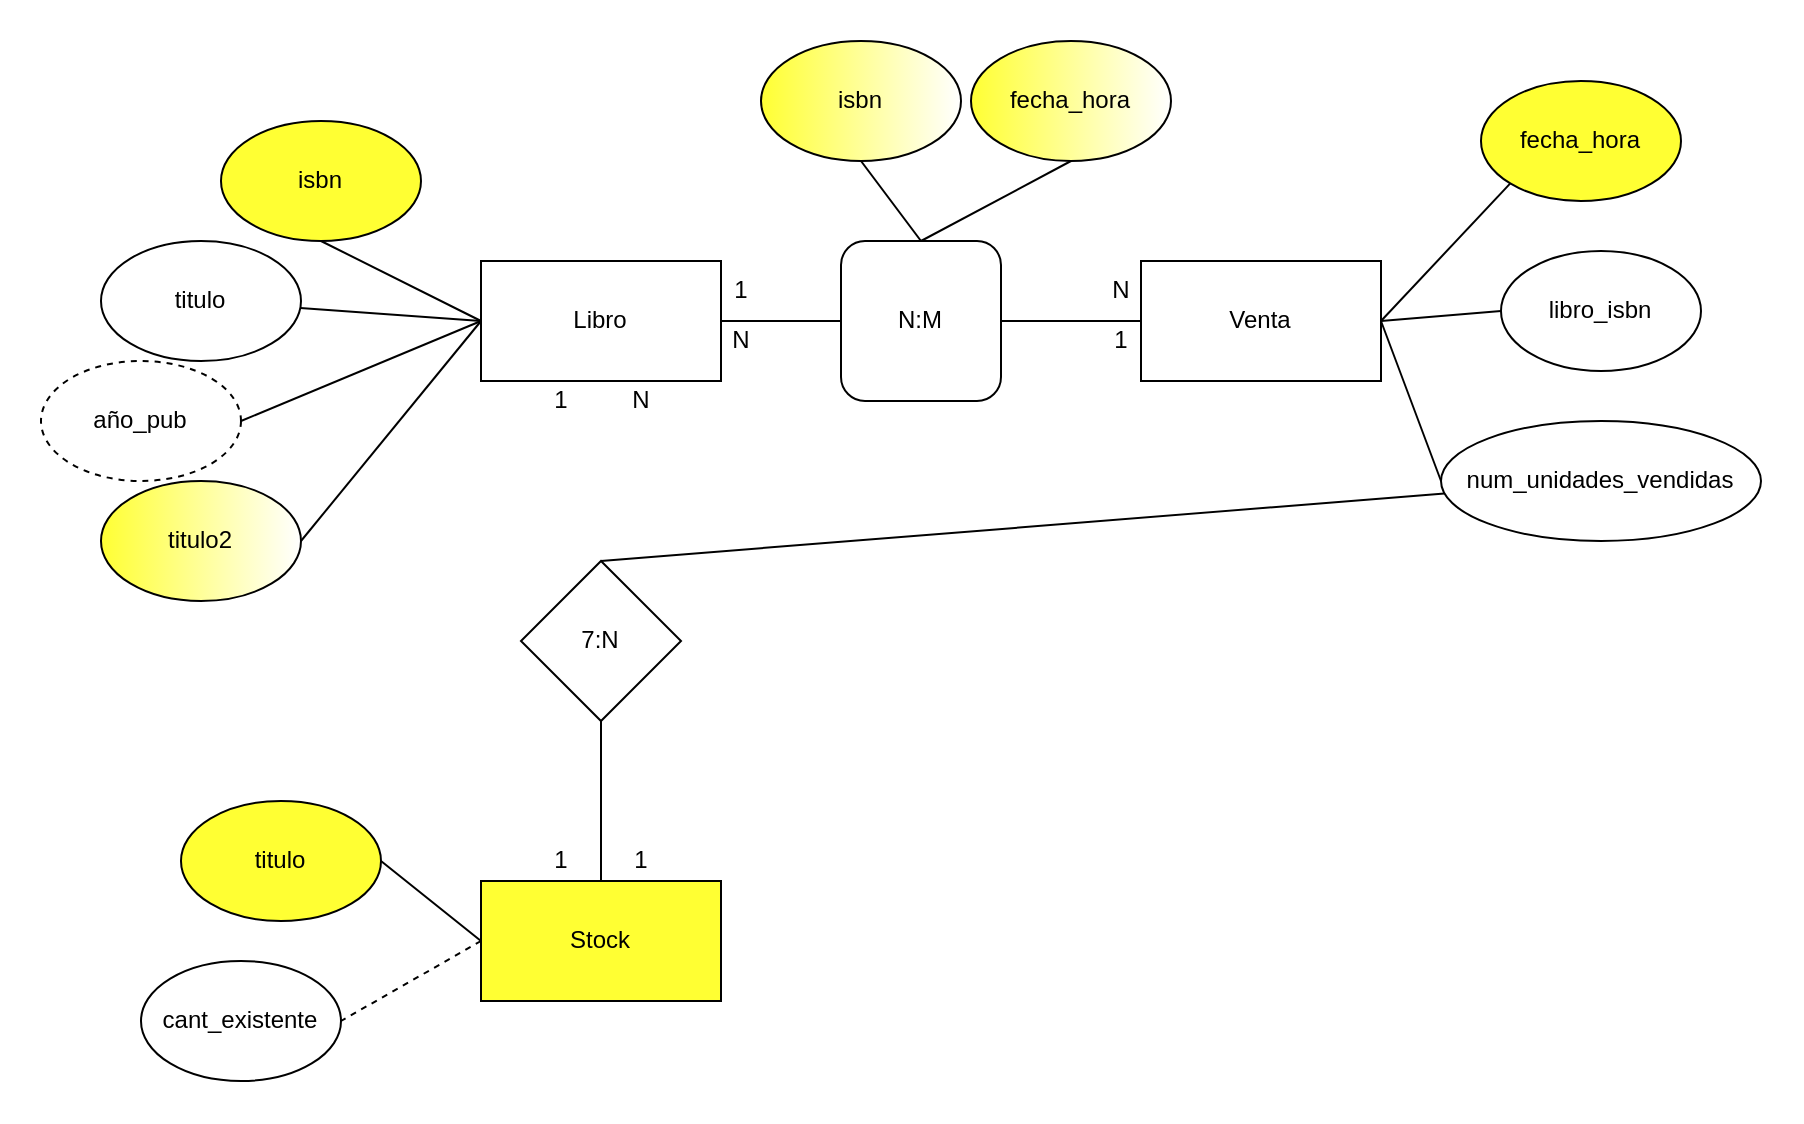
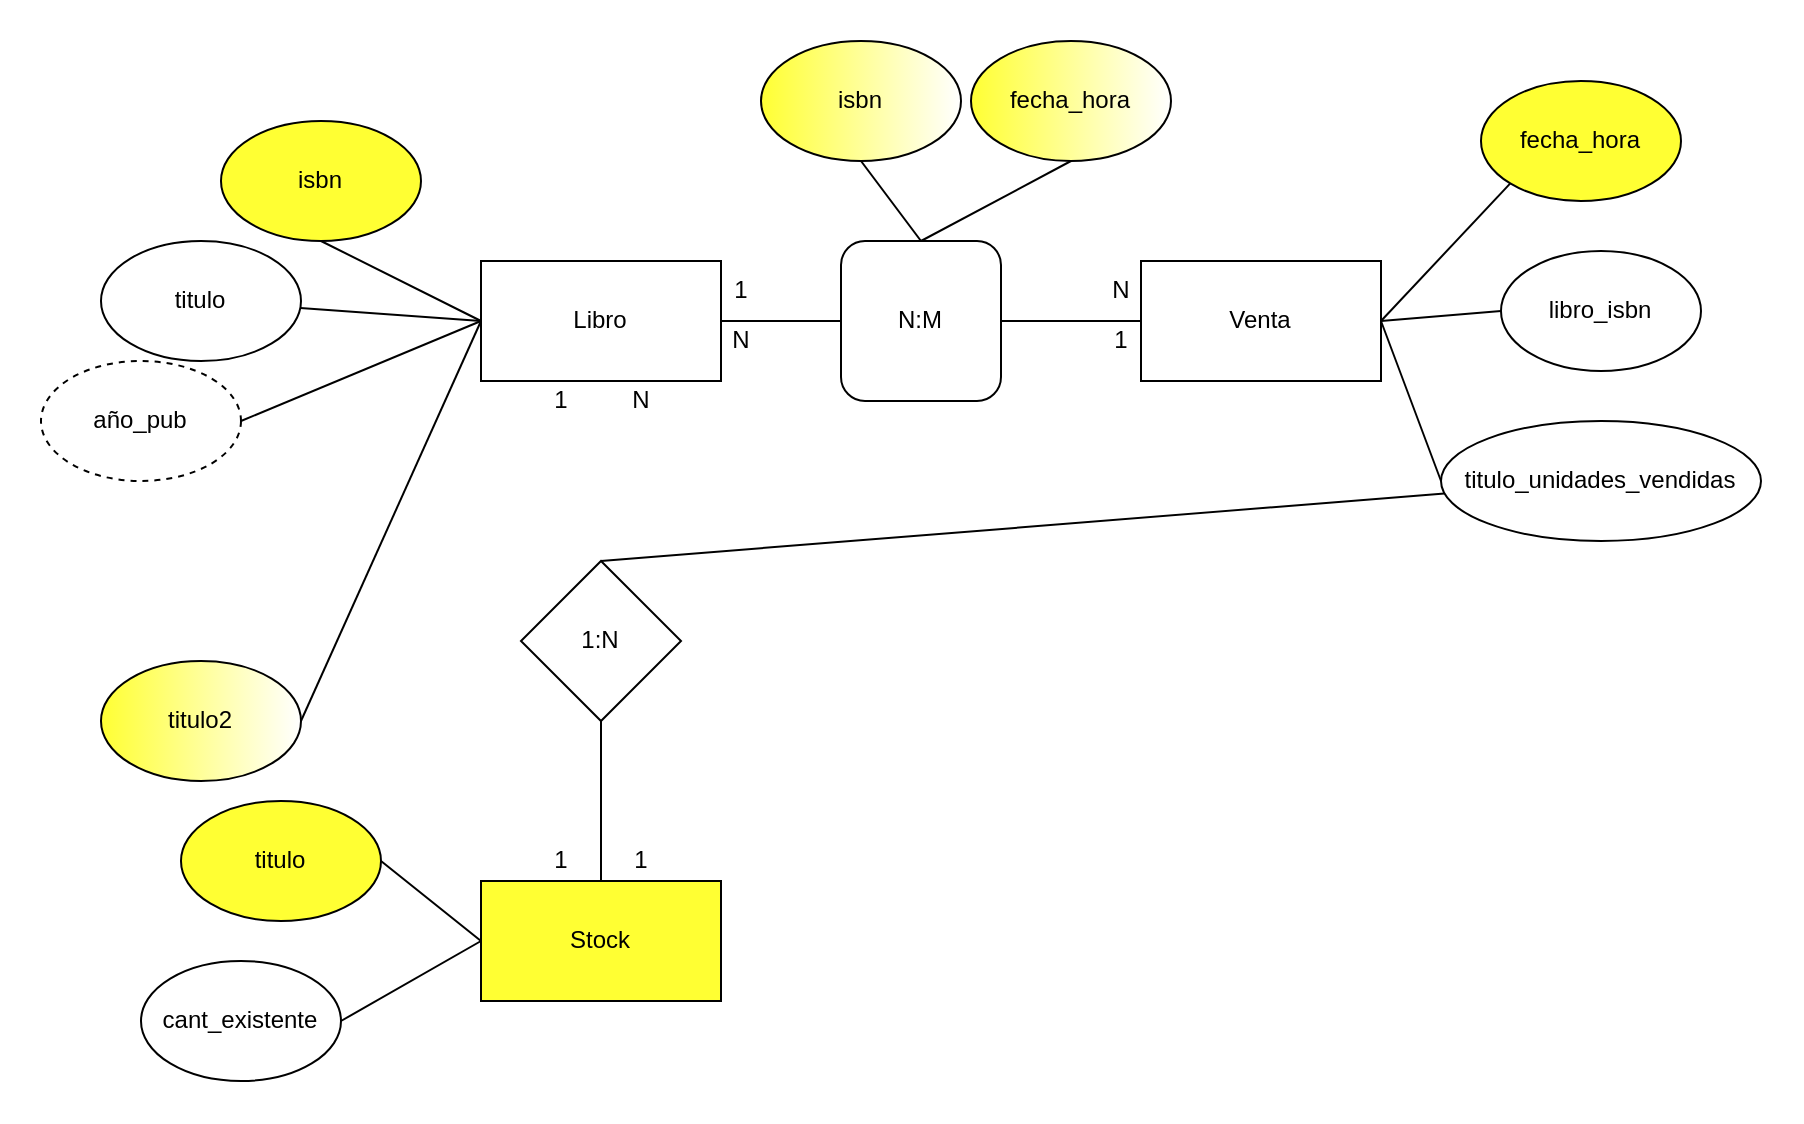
(1601, 481) -> (1601, 481)
(201, 541) -> (201, 721)
(601, 641) -> (601, 641)
(411, 981) -> (411, 981)
